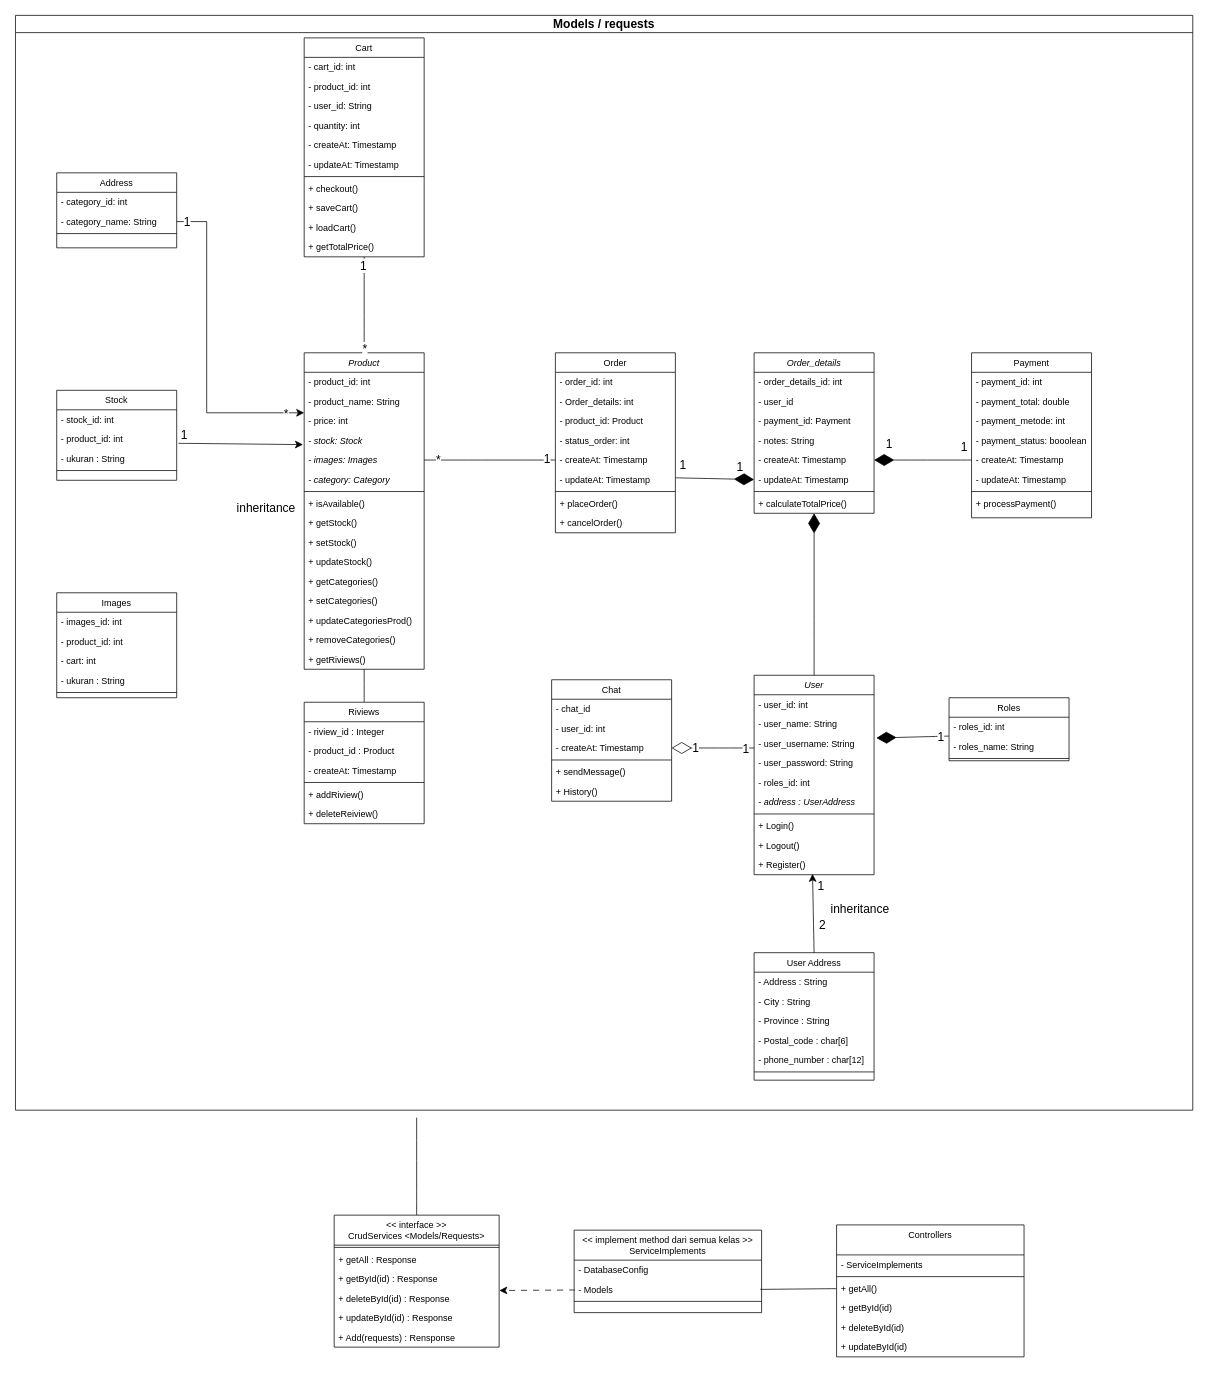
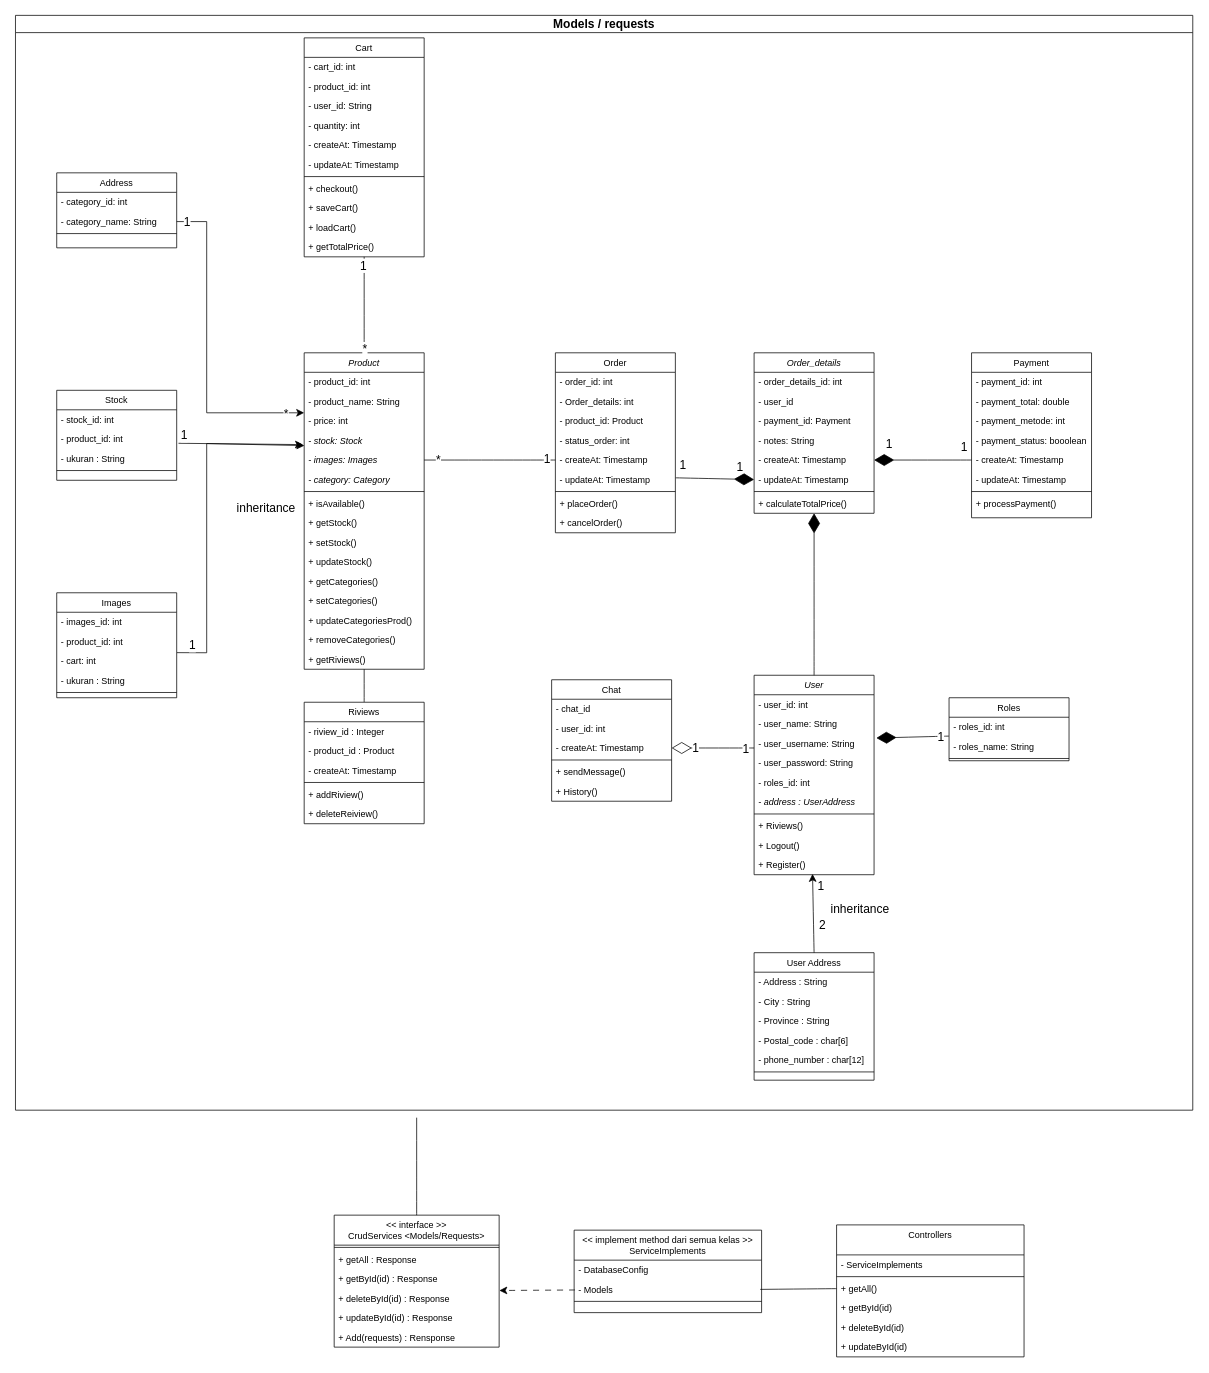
none -> (207, 563)
(779, 827) -> (782, 827)
